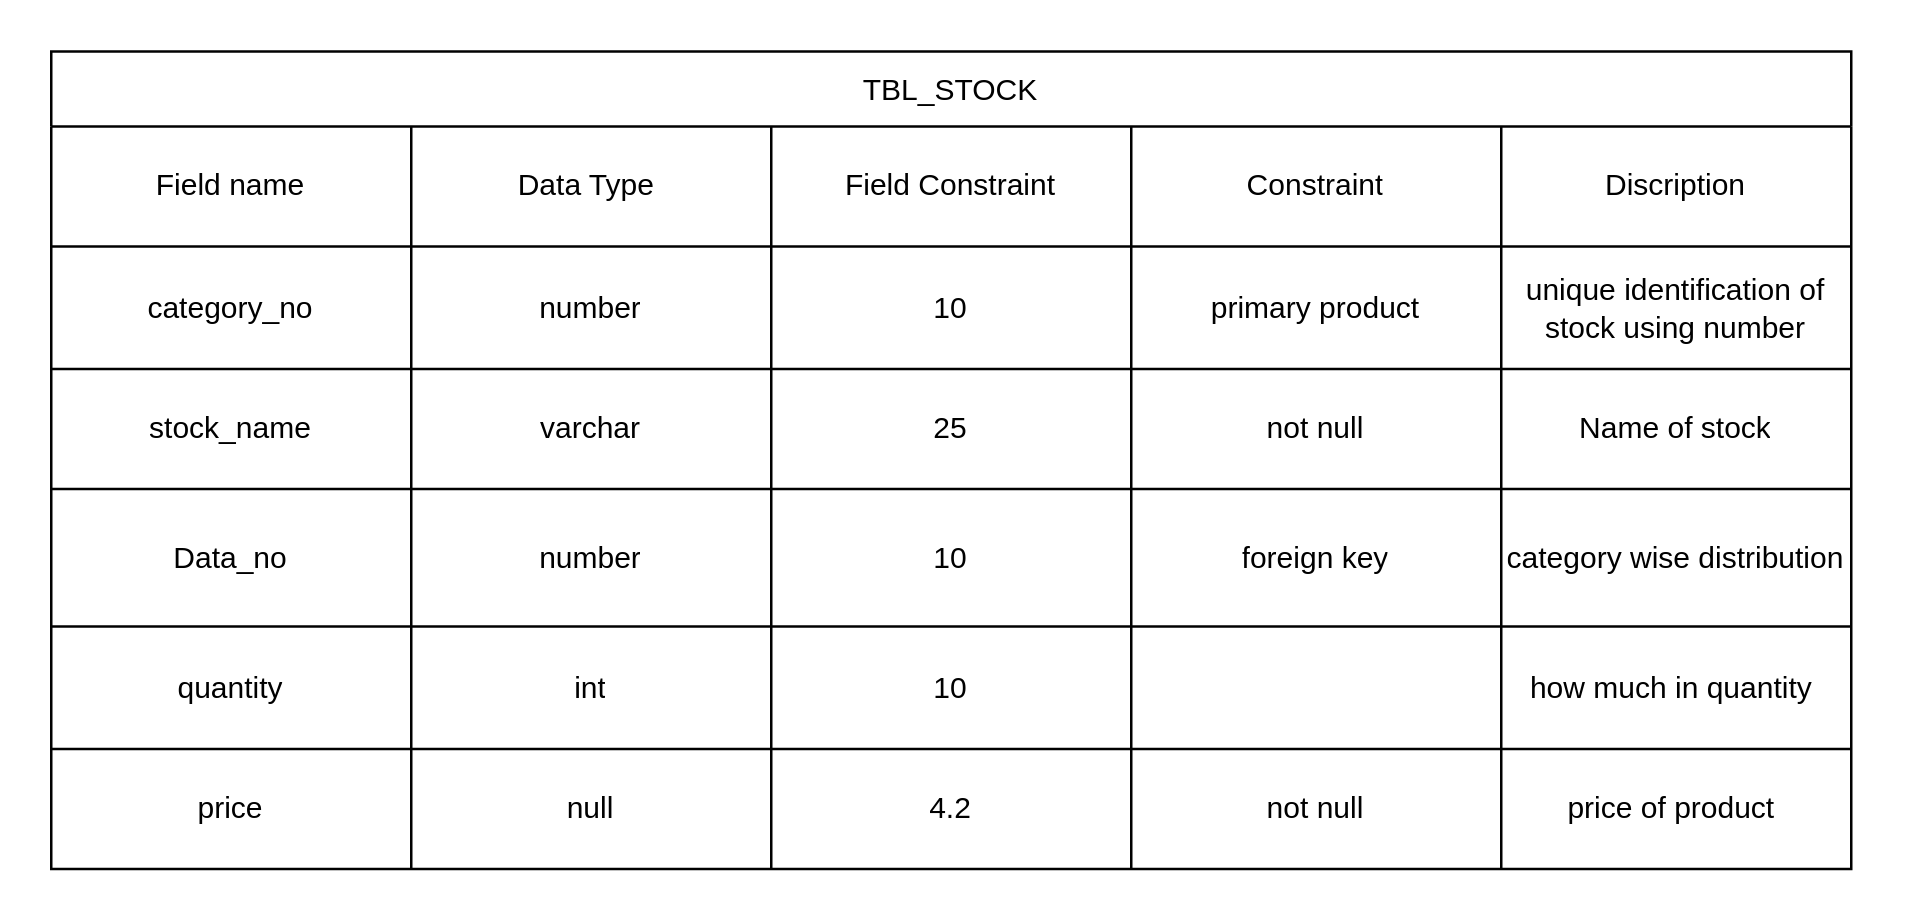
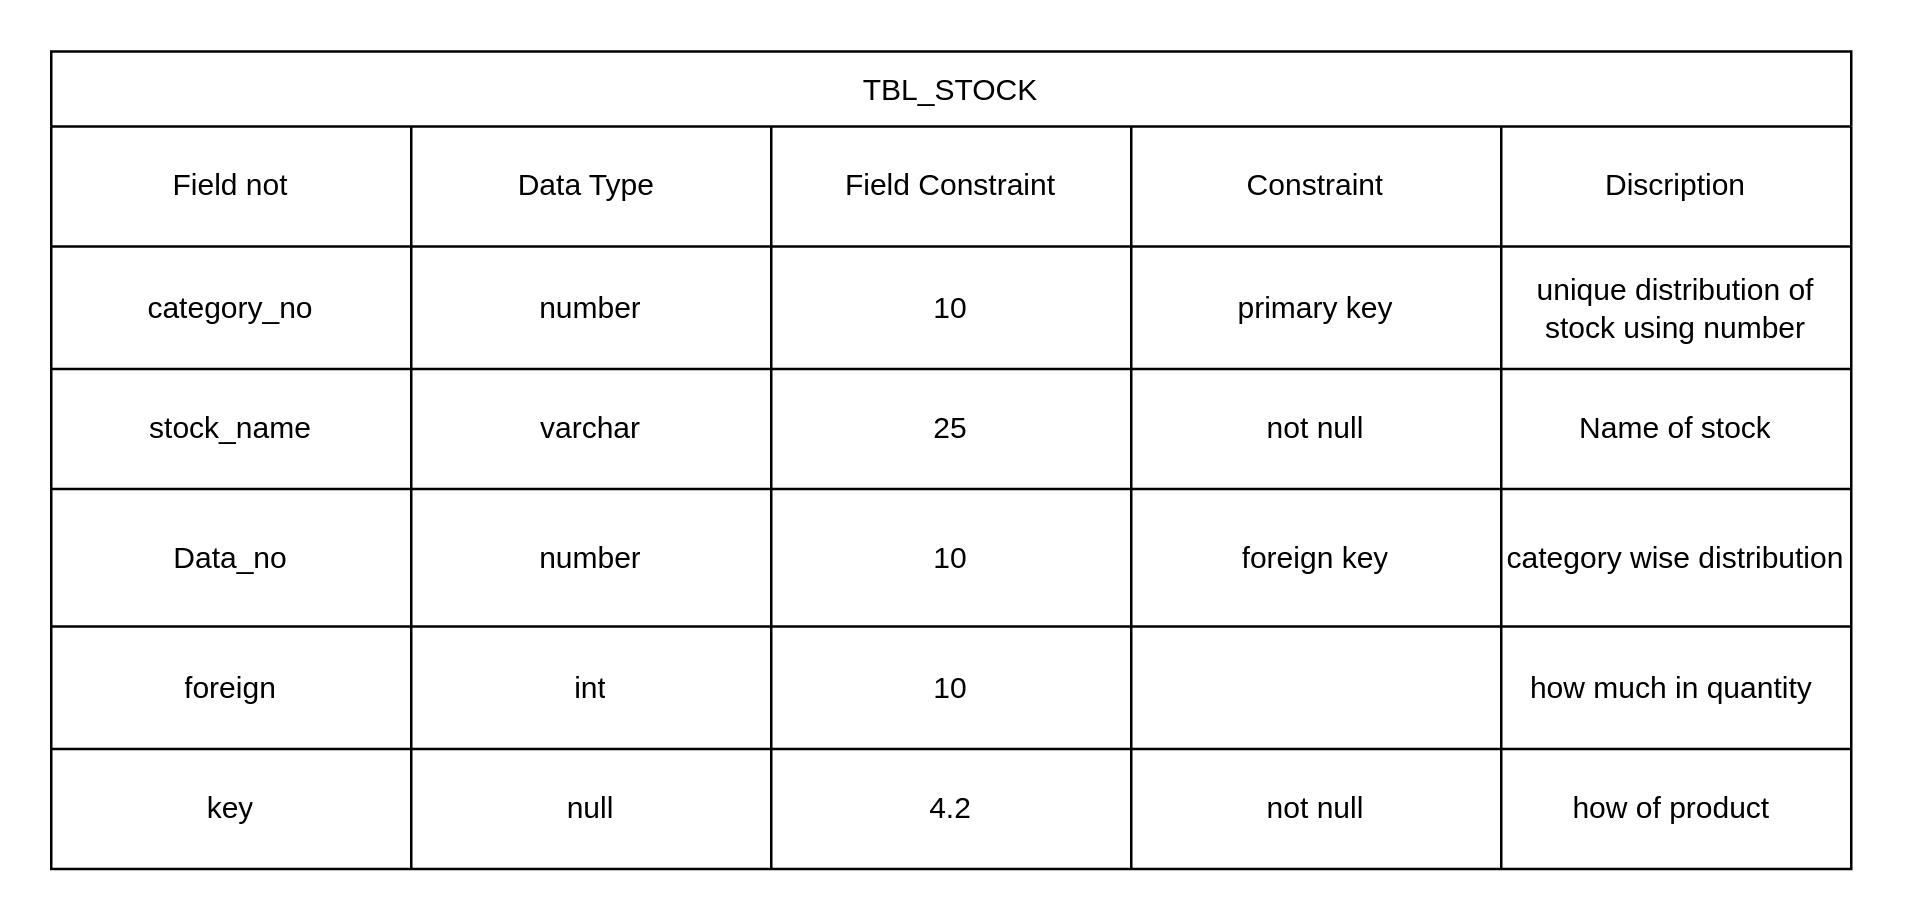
(231, 186) -> (231, 186)
(1316, 309) -> (1316, 309)
(1676, 309) -> (1676, 309)
(231, 689) -> (231, 689)
(231, 809) -> (231, 809)
(1676, 809) -> (1676, 809)
